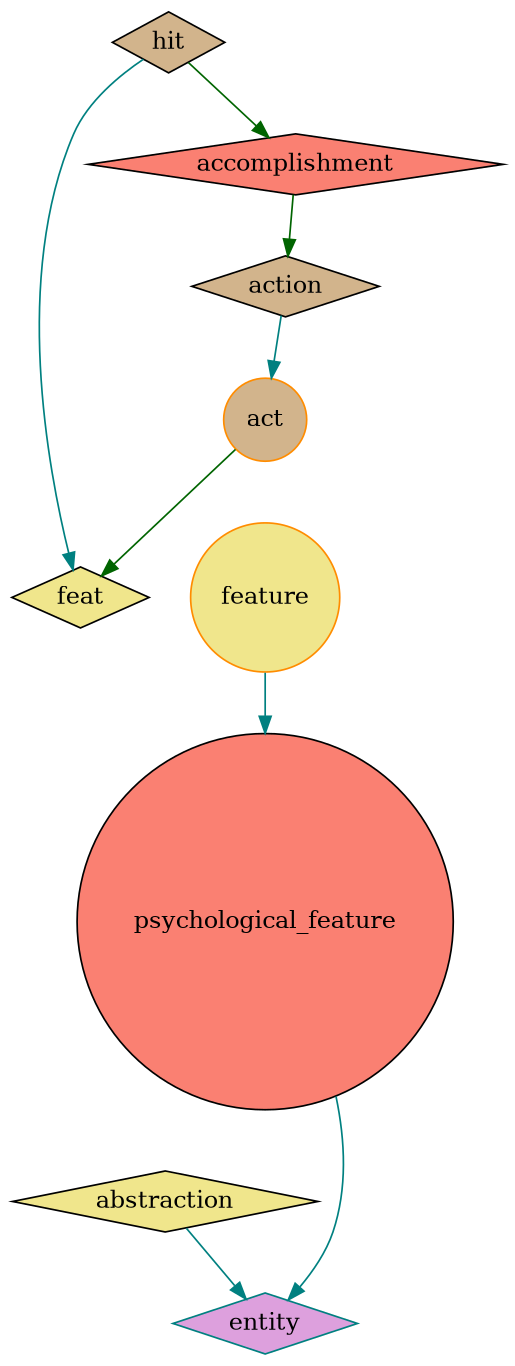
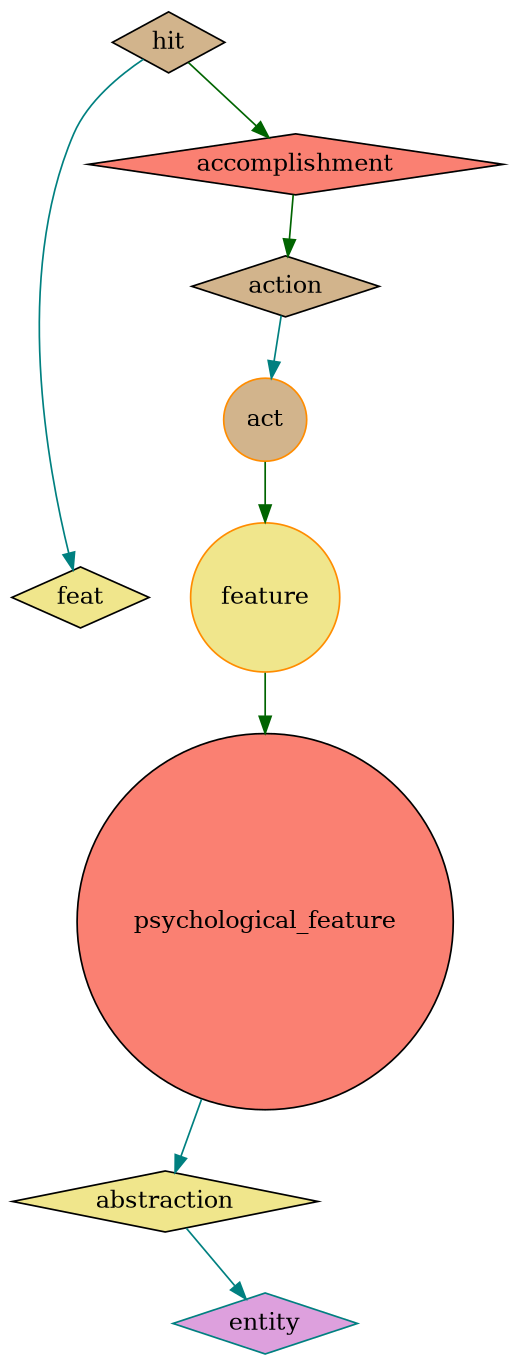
(175, 507) -> (265, 483)
(265, 694) -> (265, 694)
(341, 1197) -> (191, 1128)
